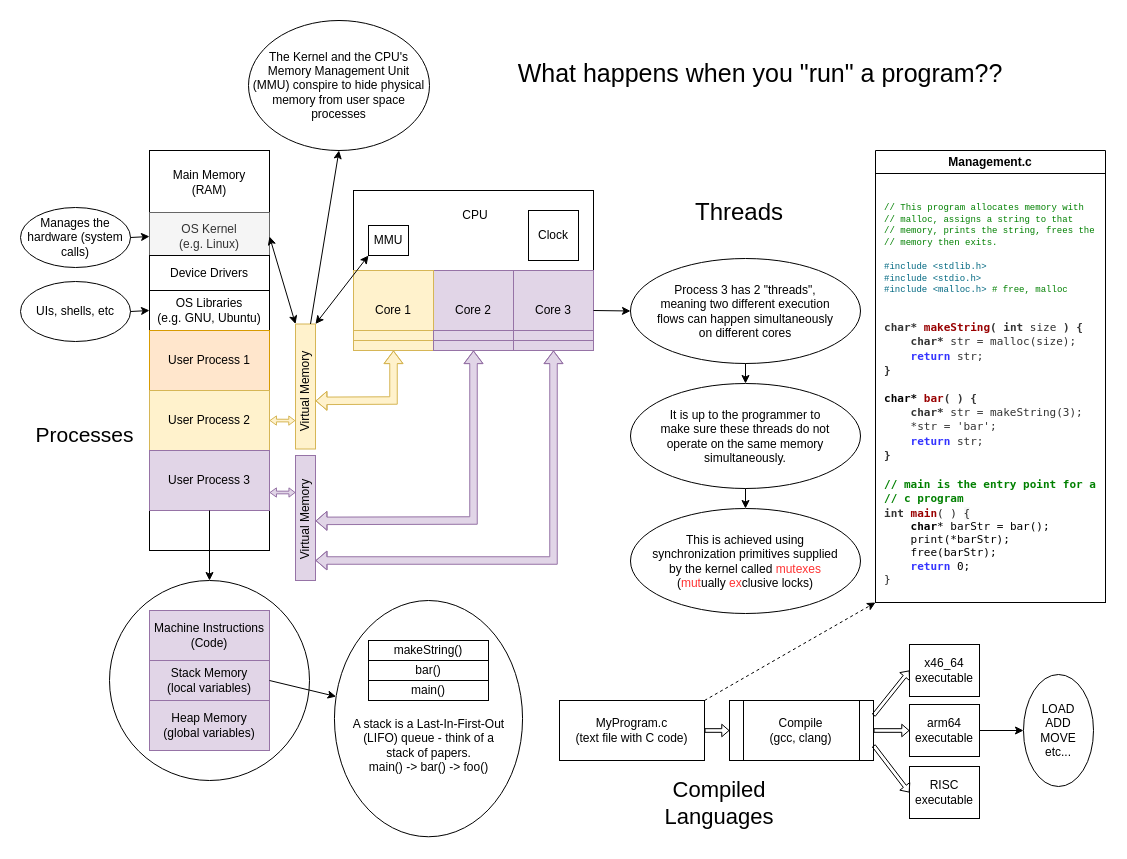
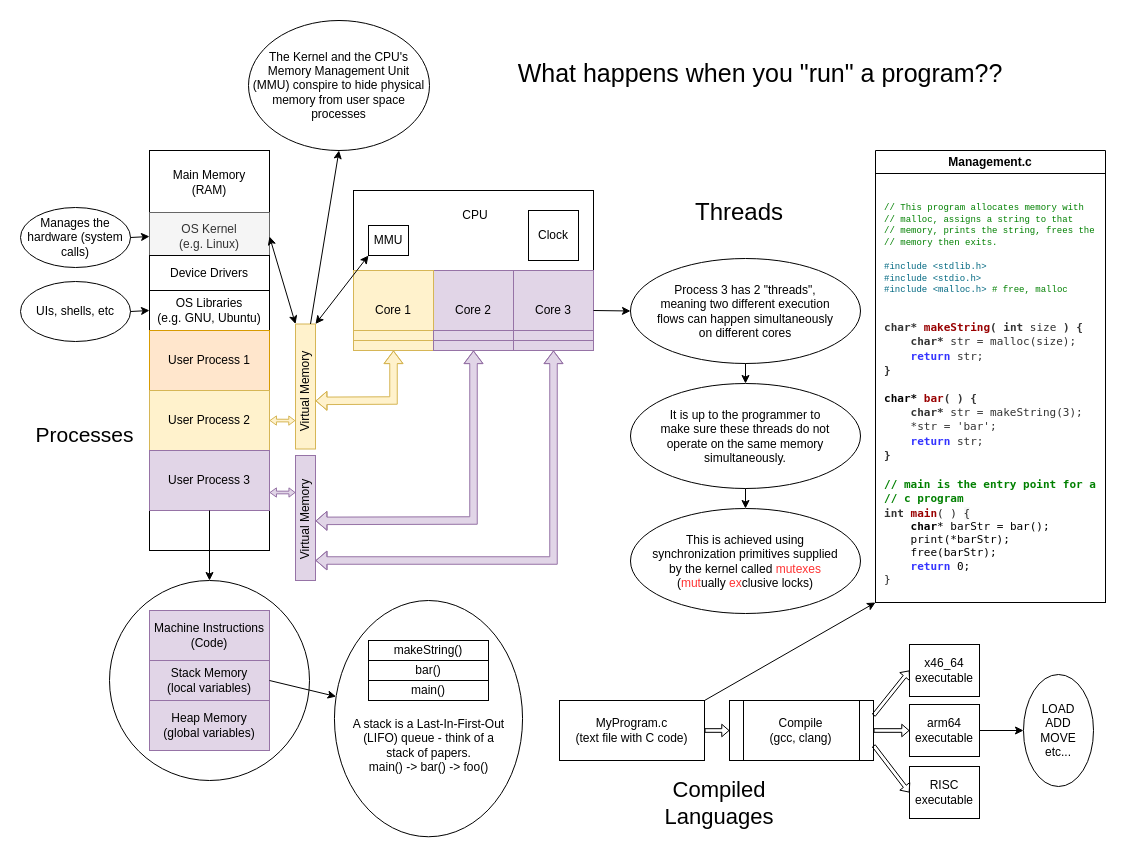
(787, 653) -> (787, 653)
